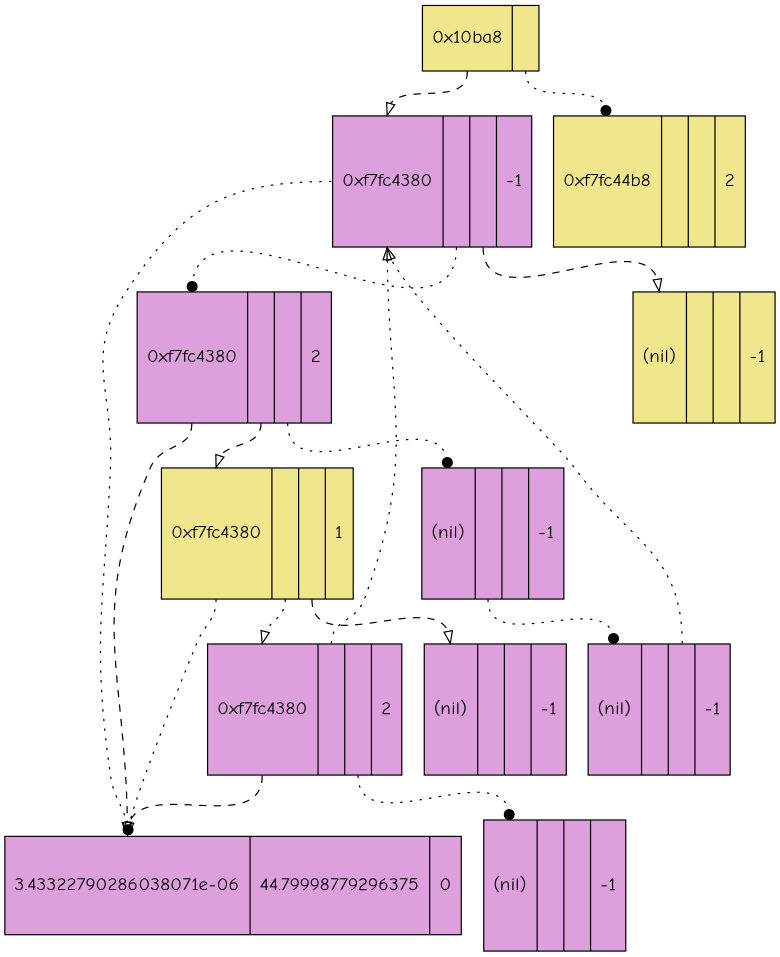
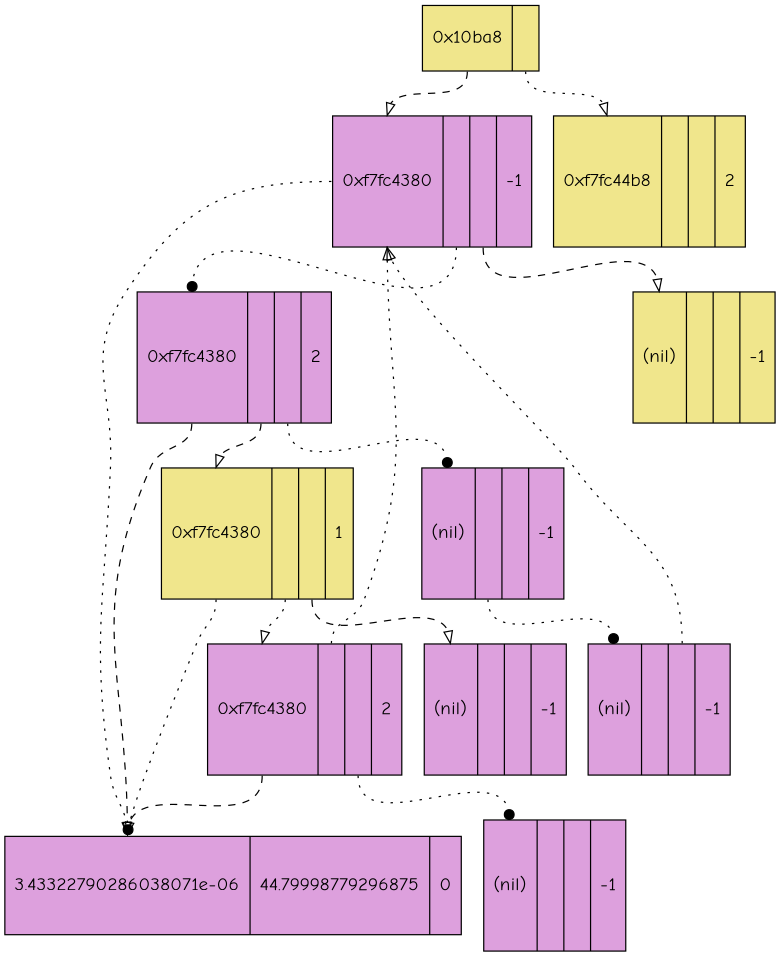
(561, 93) -> (560, 93)
(340, 884) -> (340, 884)
